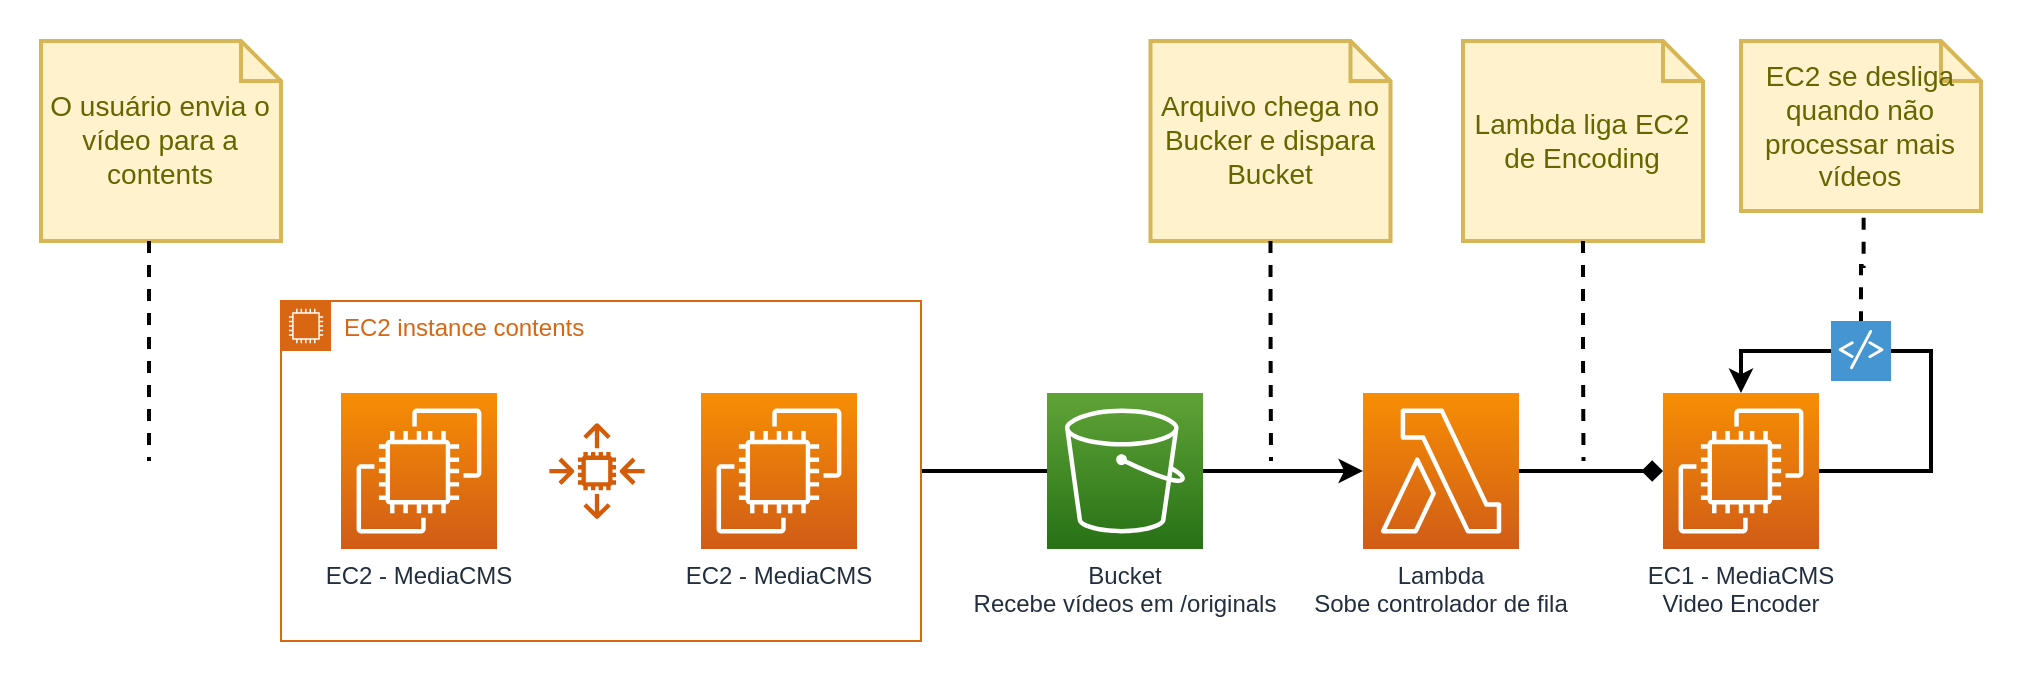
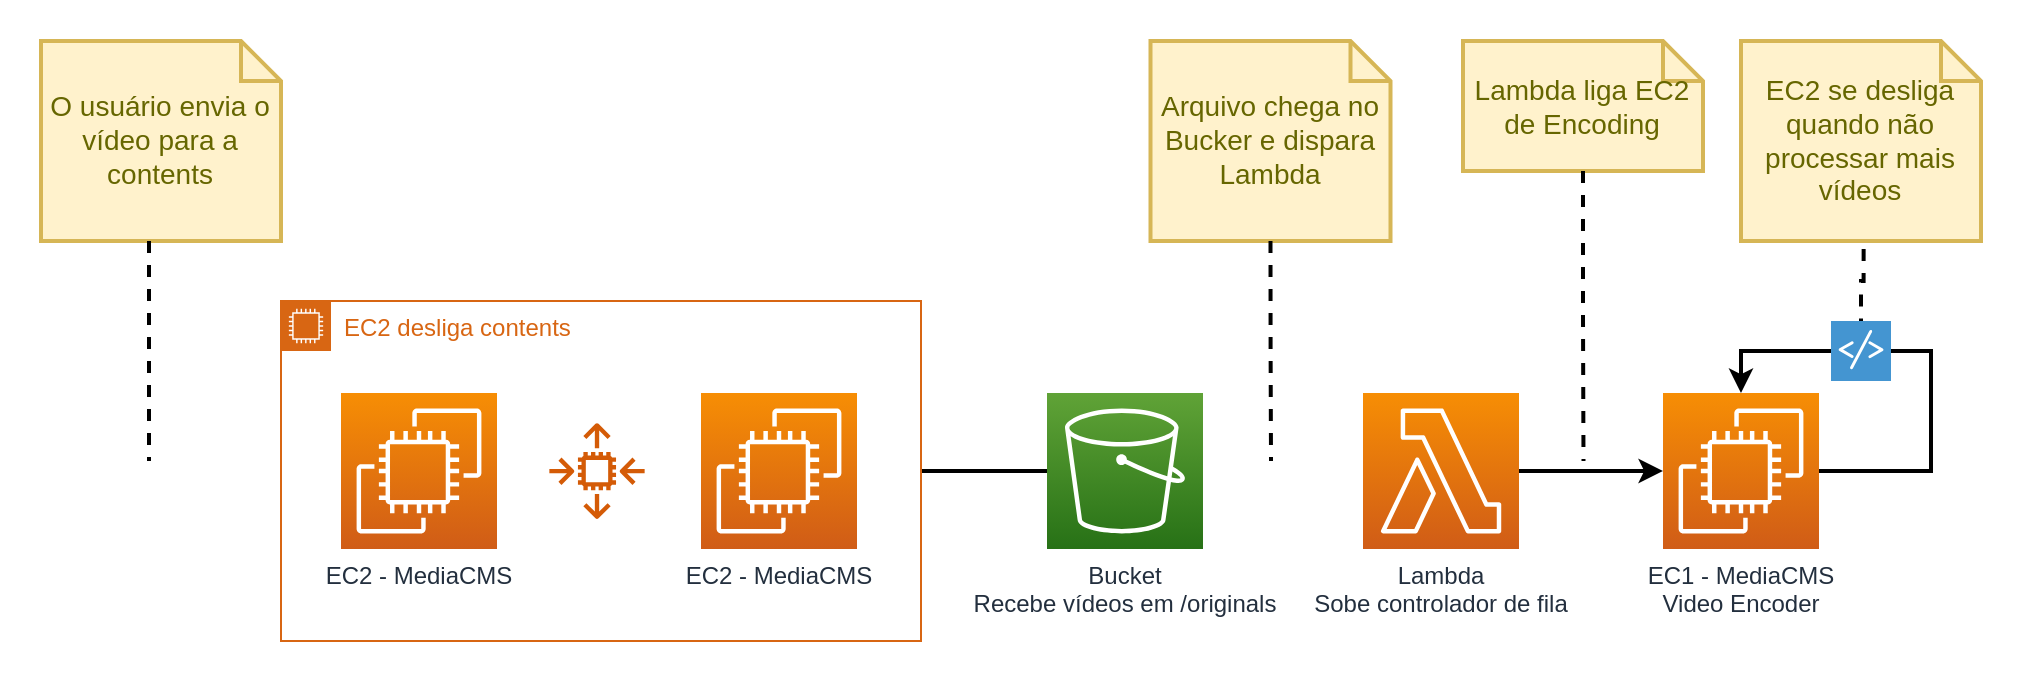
(1861, 126) -> (1861, 141)
(1271, 141) -> (1271, 141)
(1583, 141) -> (1583, 106)
(477, 329) -> (467, 329)
(1274, 471) -> none
(1642, 471) -> (1643, 471)
